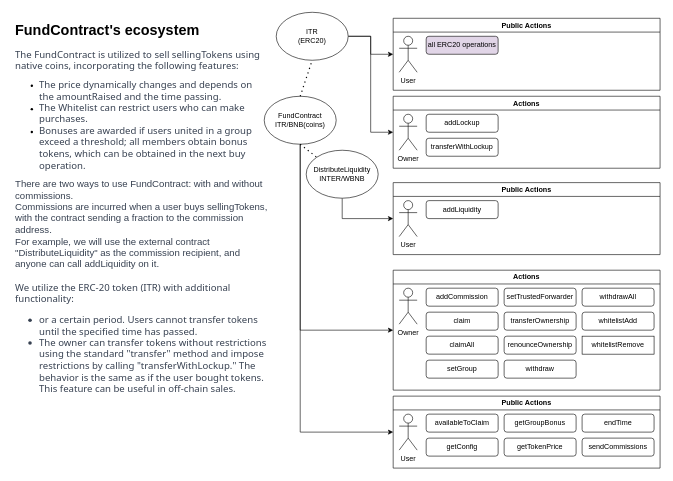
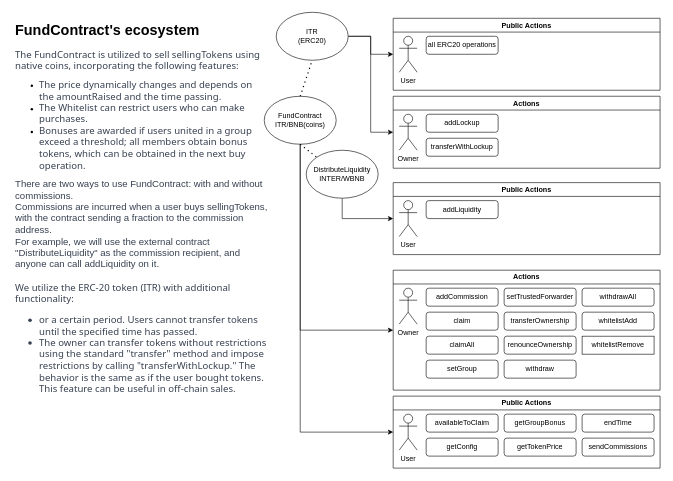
(462, 45) -> (462, 45)
